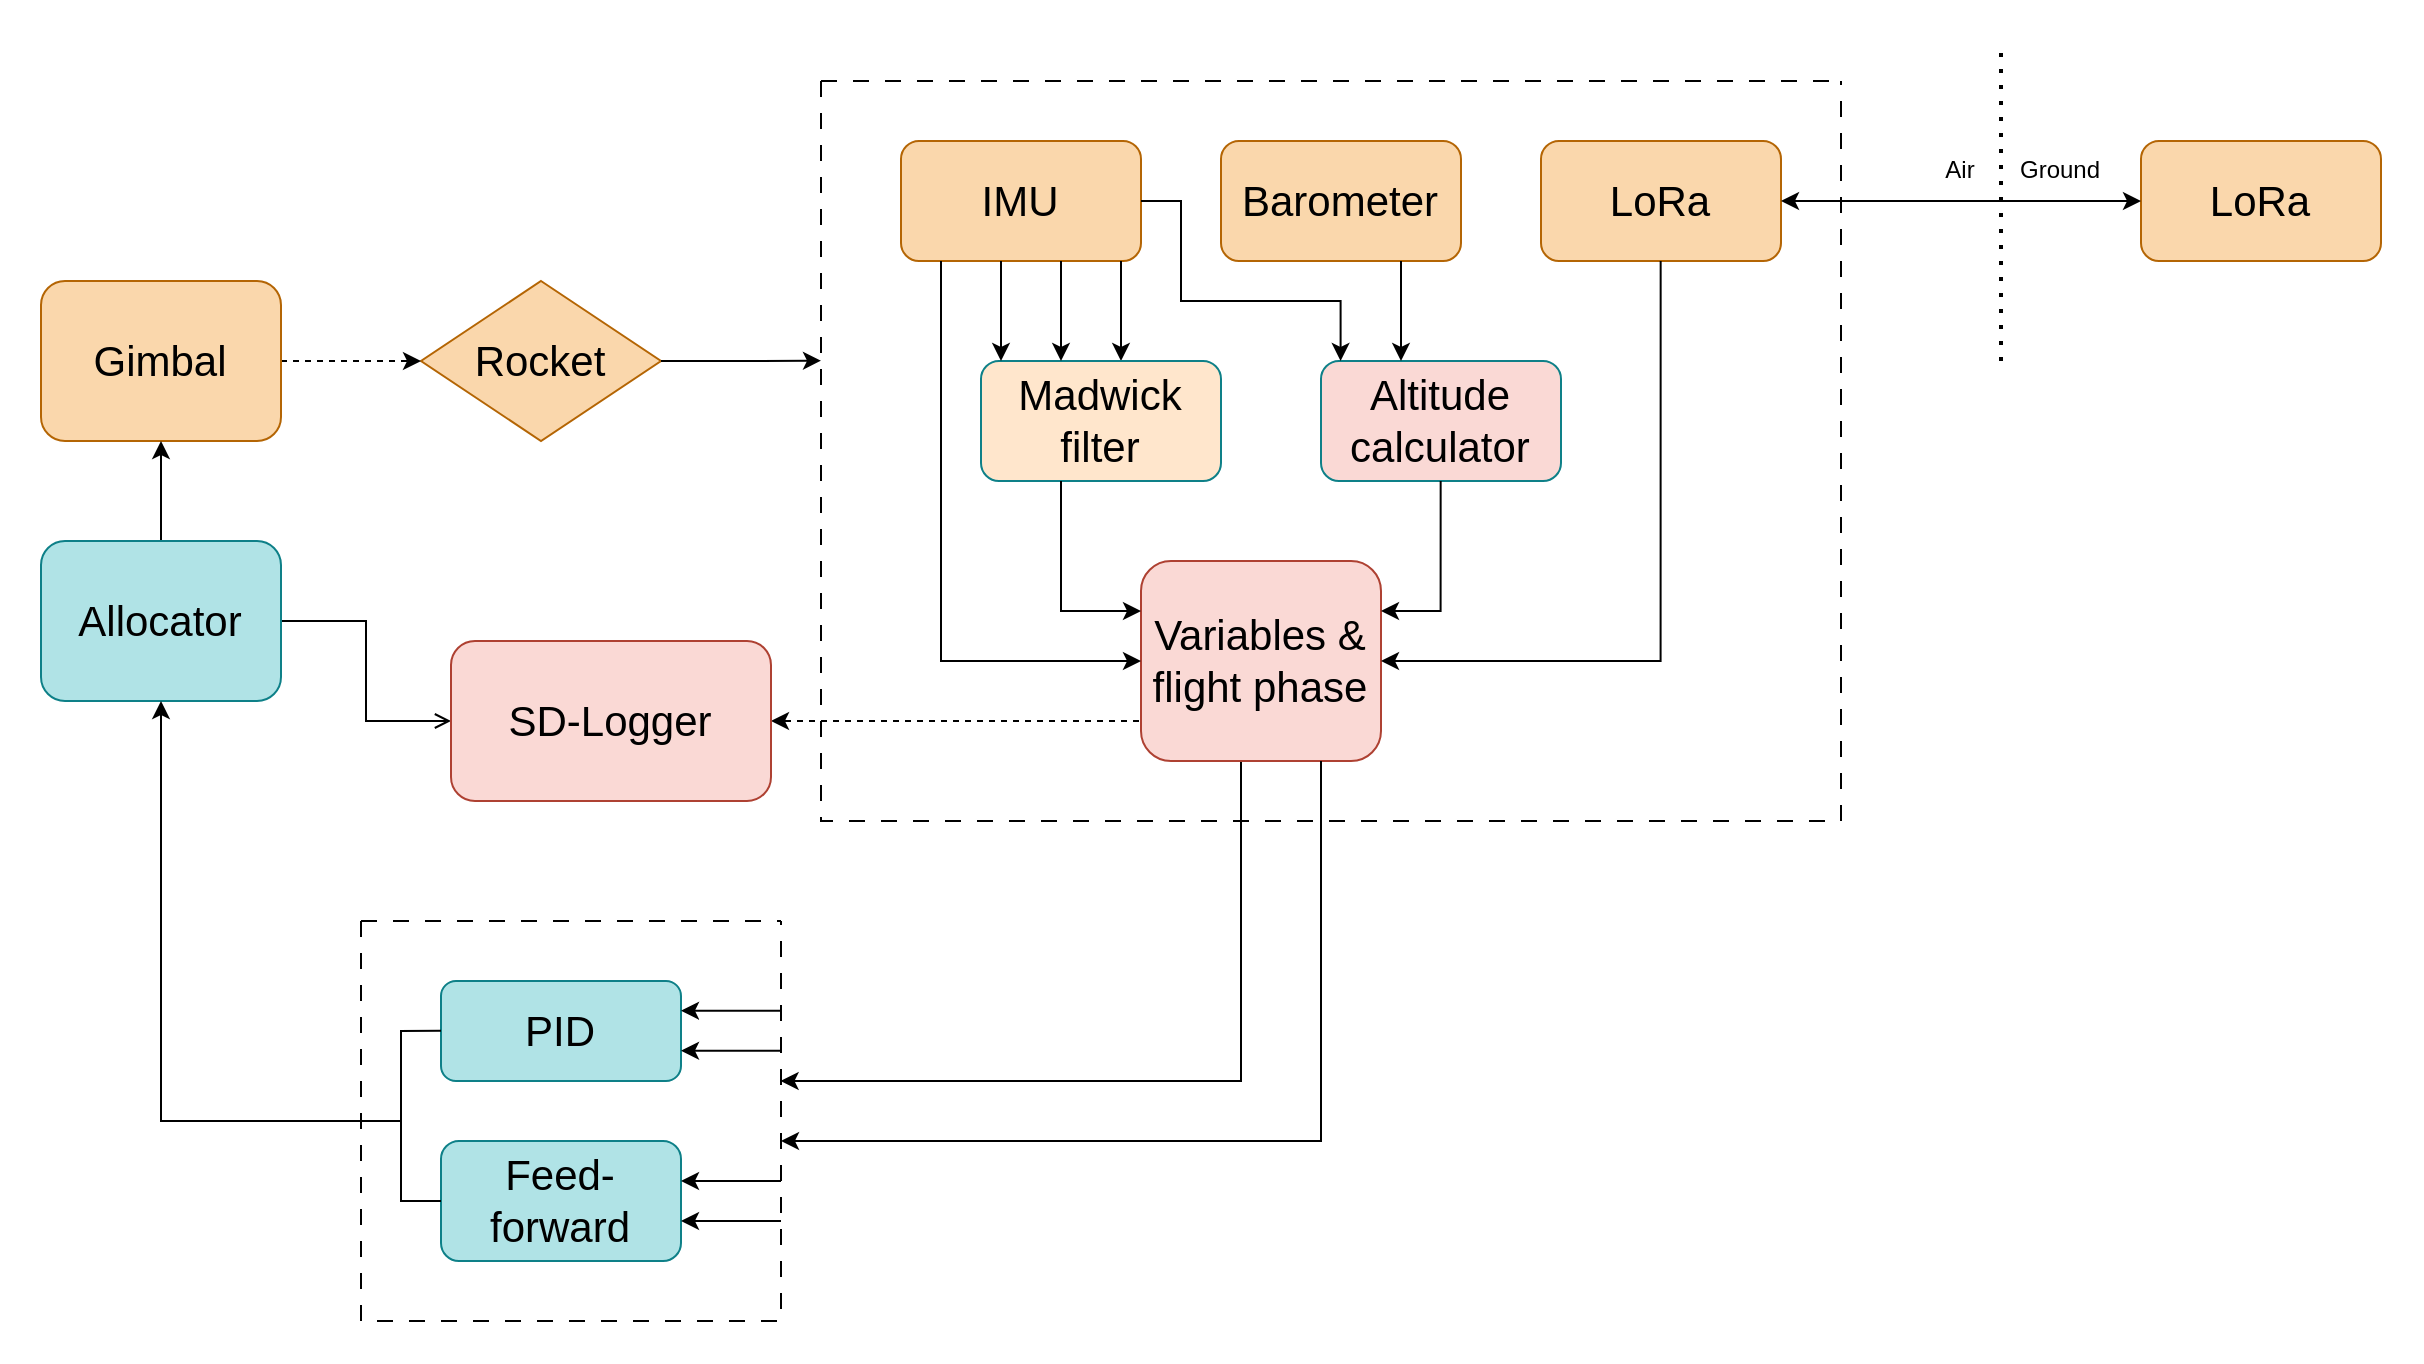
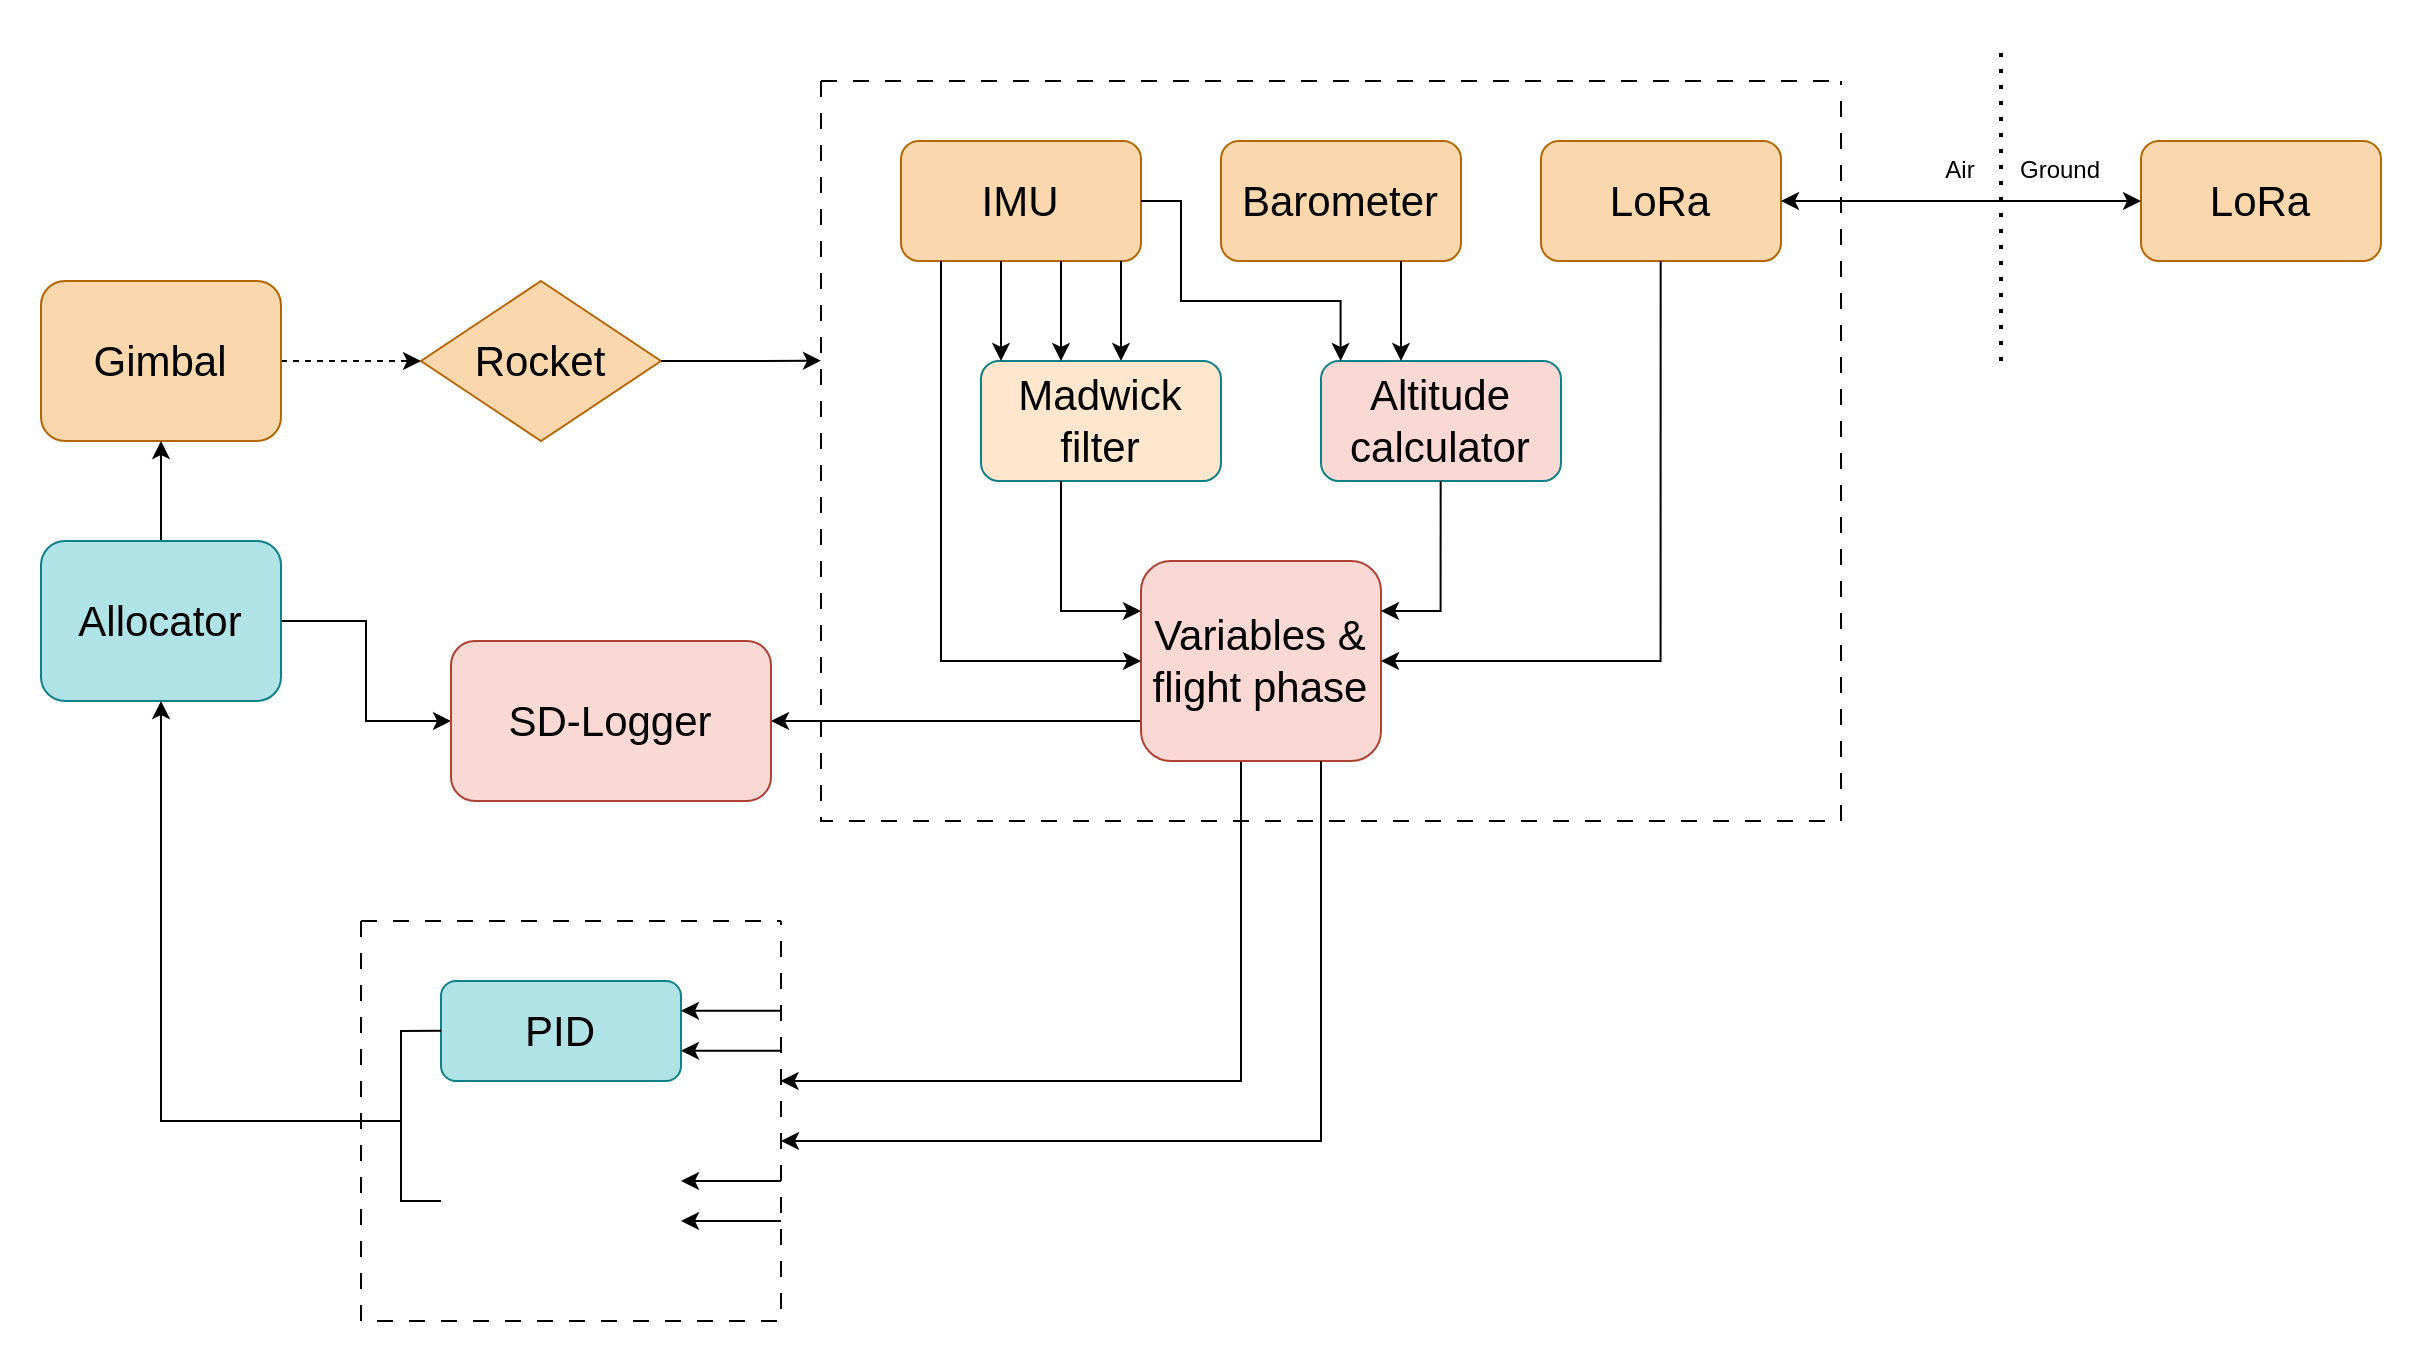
(438, 721) -> (436, 721)
(966, 721) -> (966, 721)
(561, 1201) -> none
